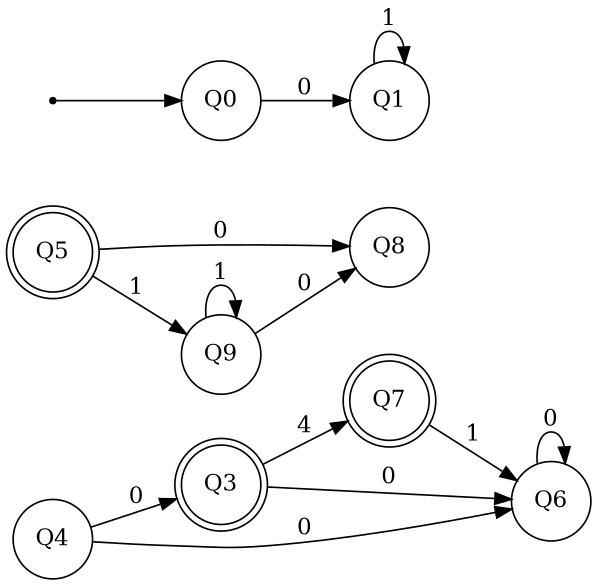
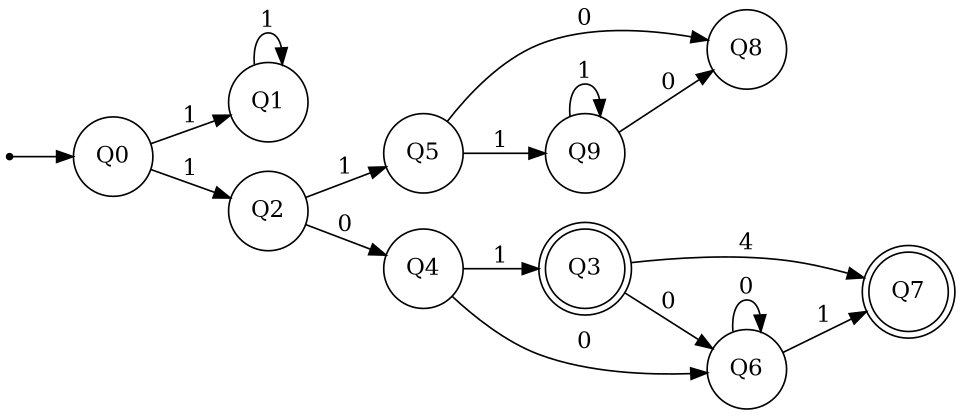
(305, 88) -> (191, 116)
none -> (268, 211)
(53, 252) -> (423, 153)
(466, 448) -> (817, 336)
(137, 497) -> (501, 256)
